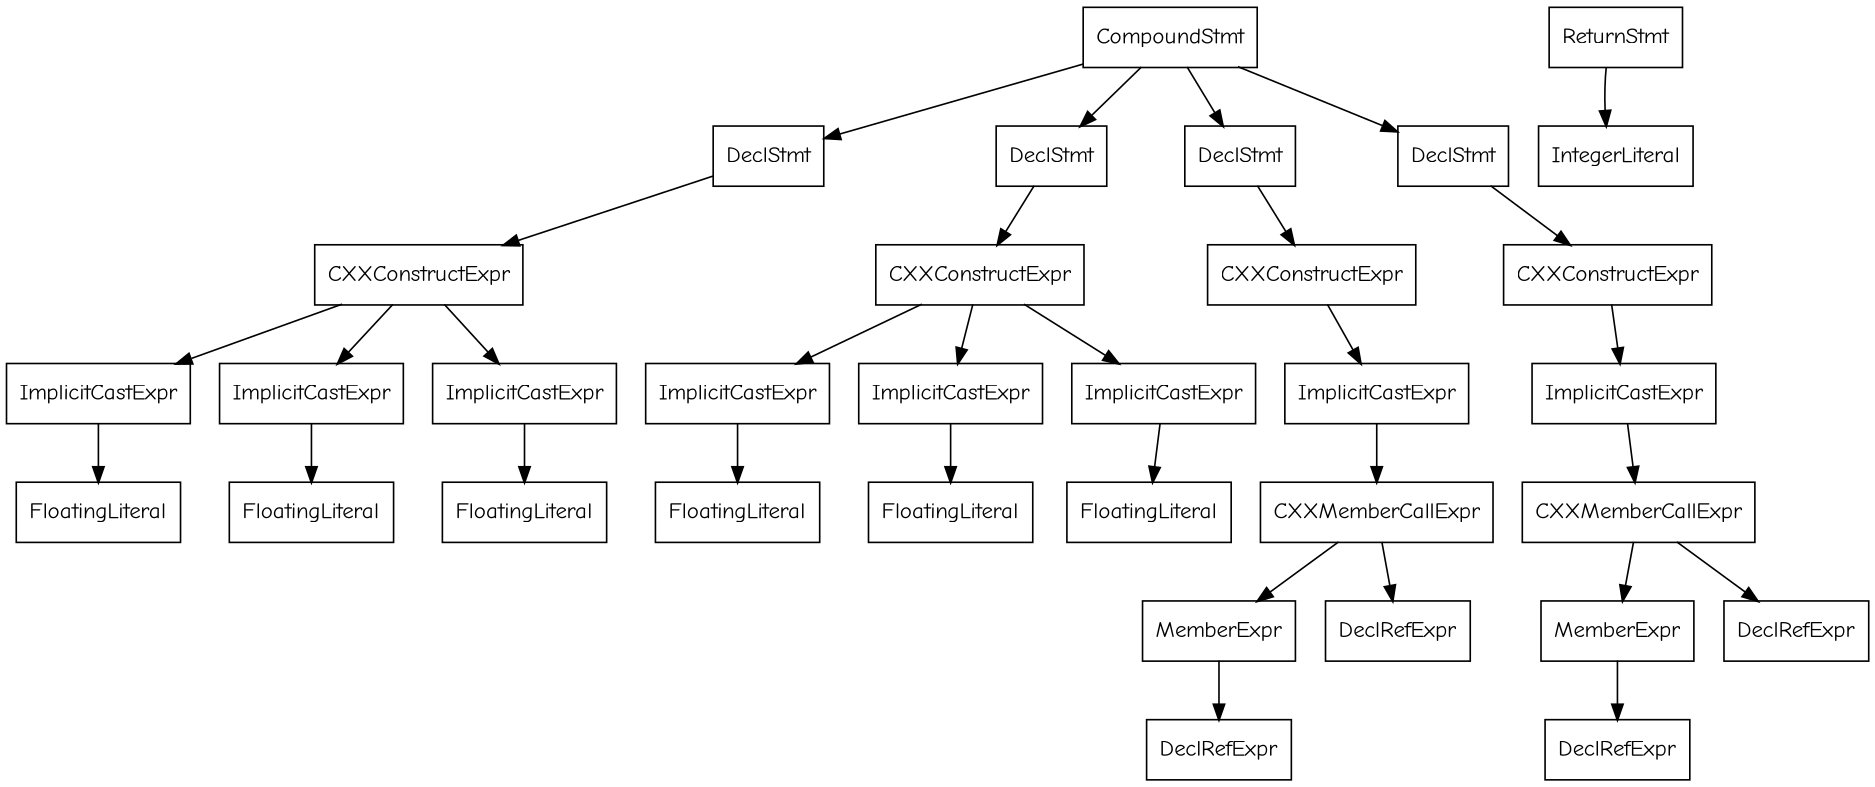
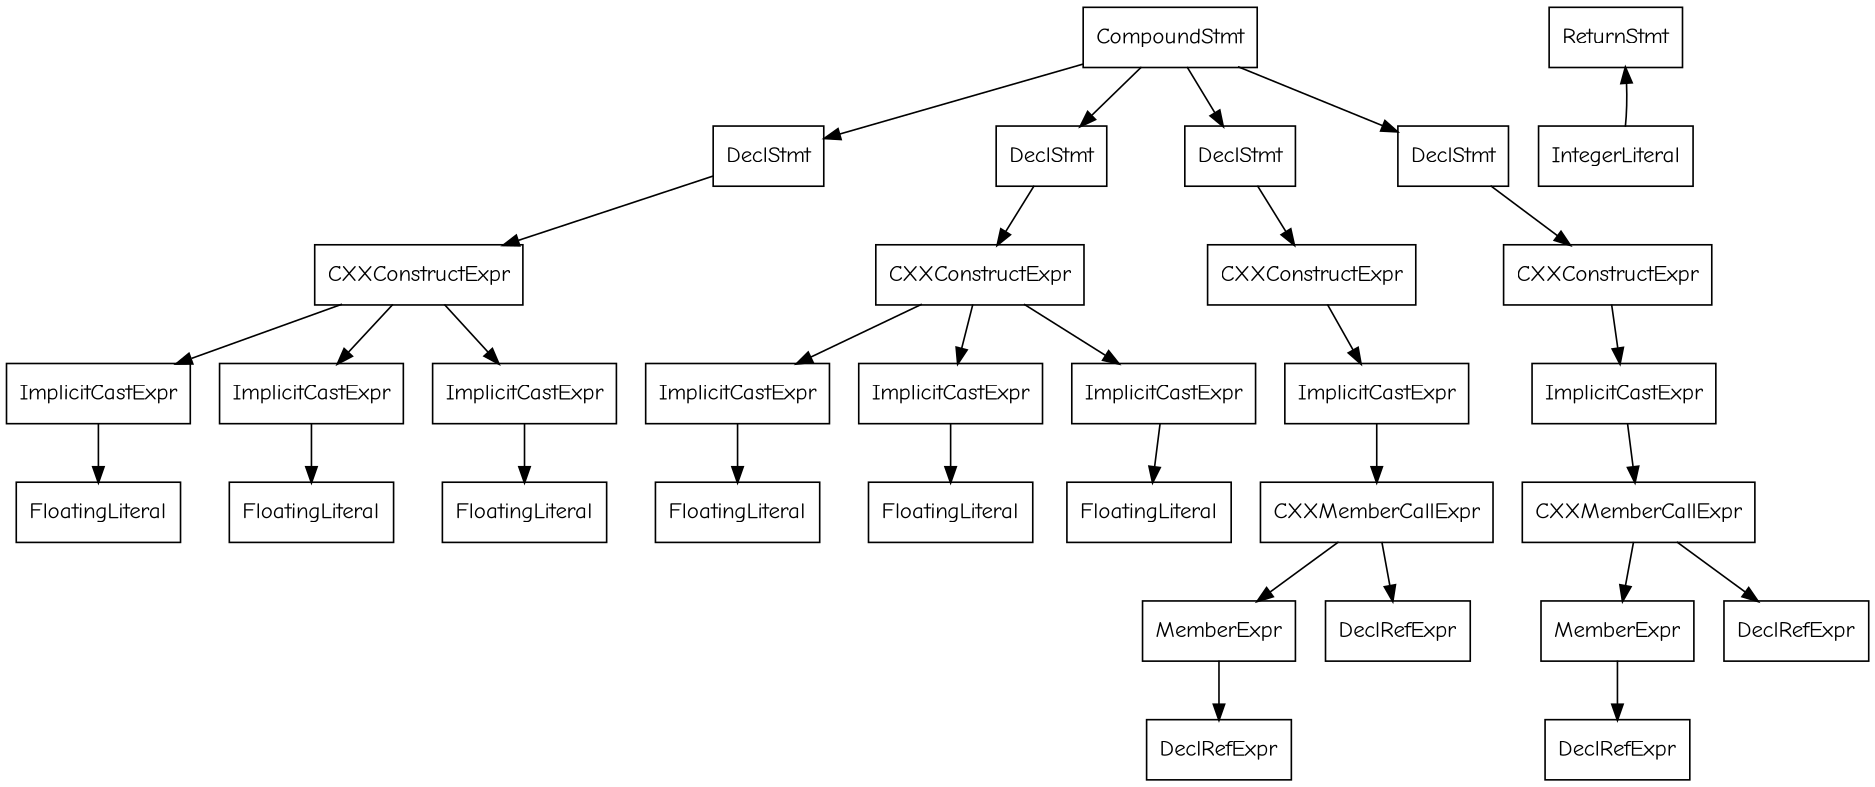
(1605, 89) -> (1627, 105)
